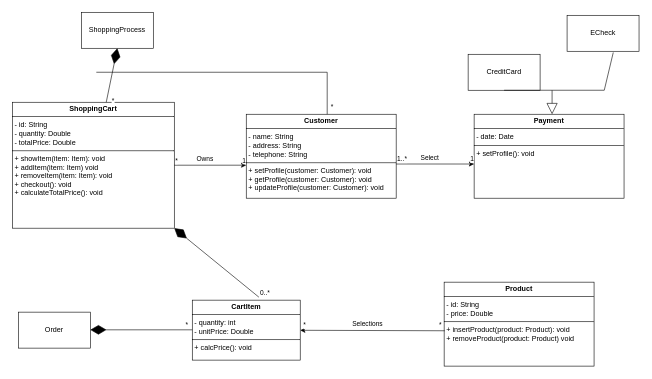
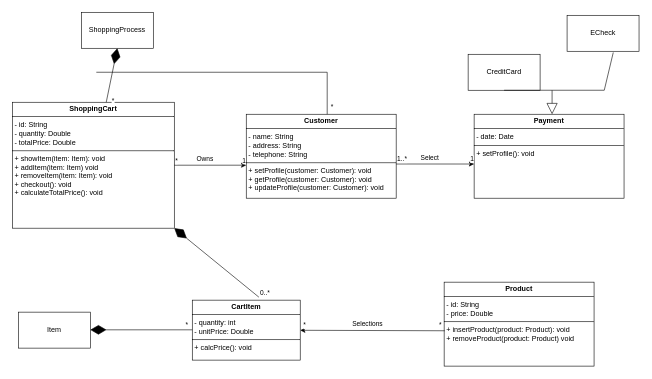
(54, 330) -> (54, 330)
